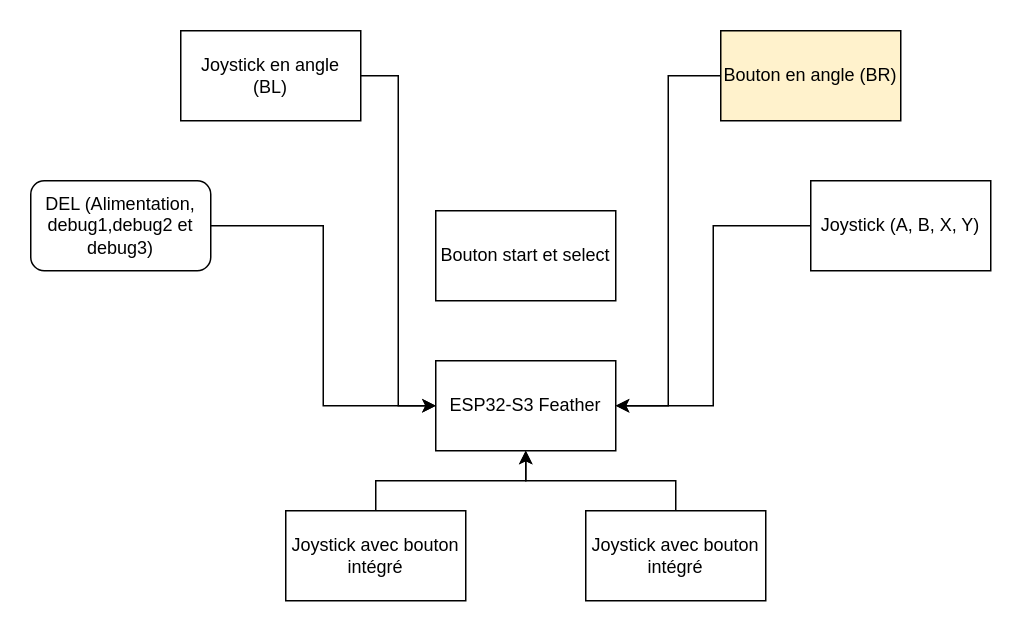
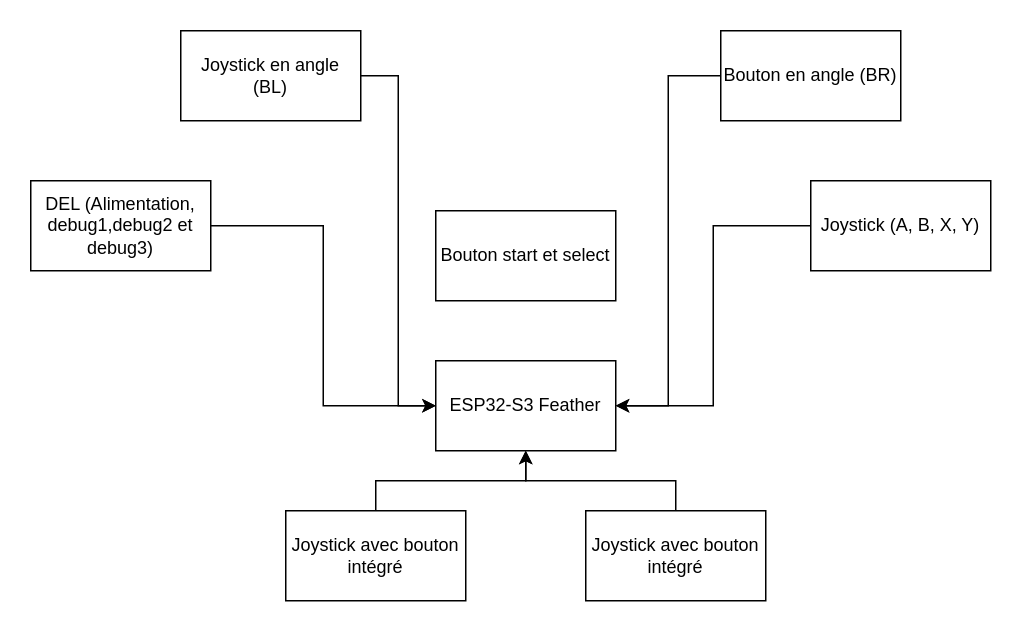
(811, 76) -> (811, 76)
(121, 226) -> (121, 226)
